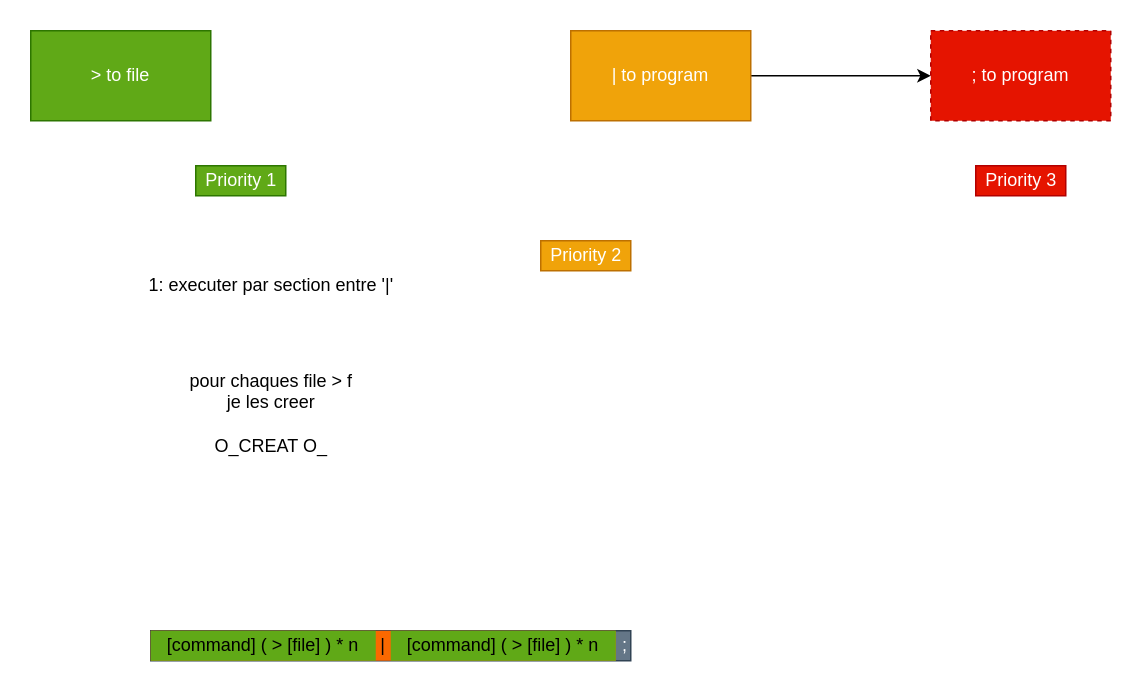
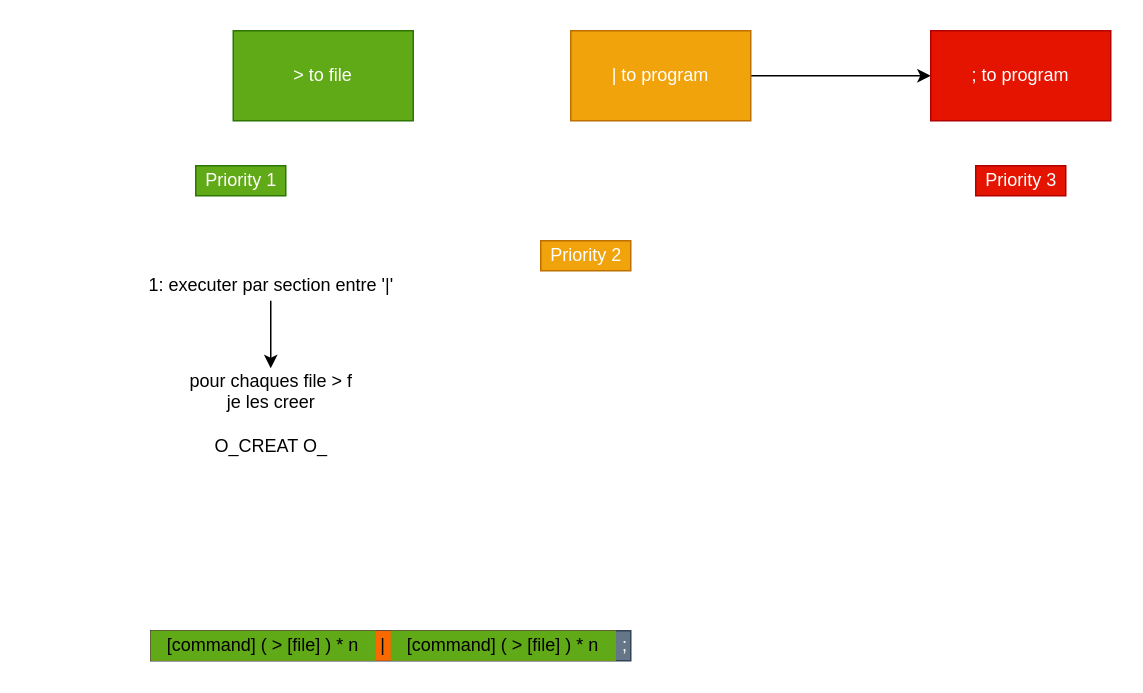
(121, 76) -> (323, 76)
(1021, 76) -> (1021, 76)
none -> (271, 329)
